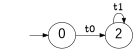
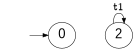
(88, 35) -> none
